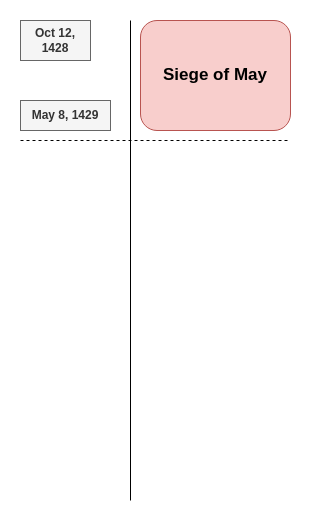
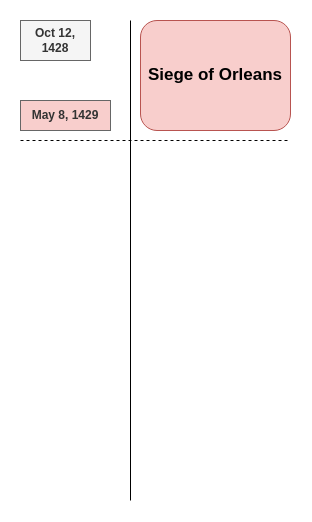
(216, 76) -> (216, 76)
(66, 116) -> (66, 116)
